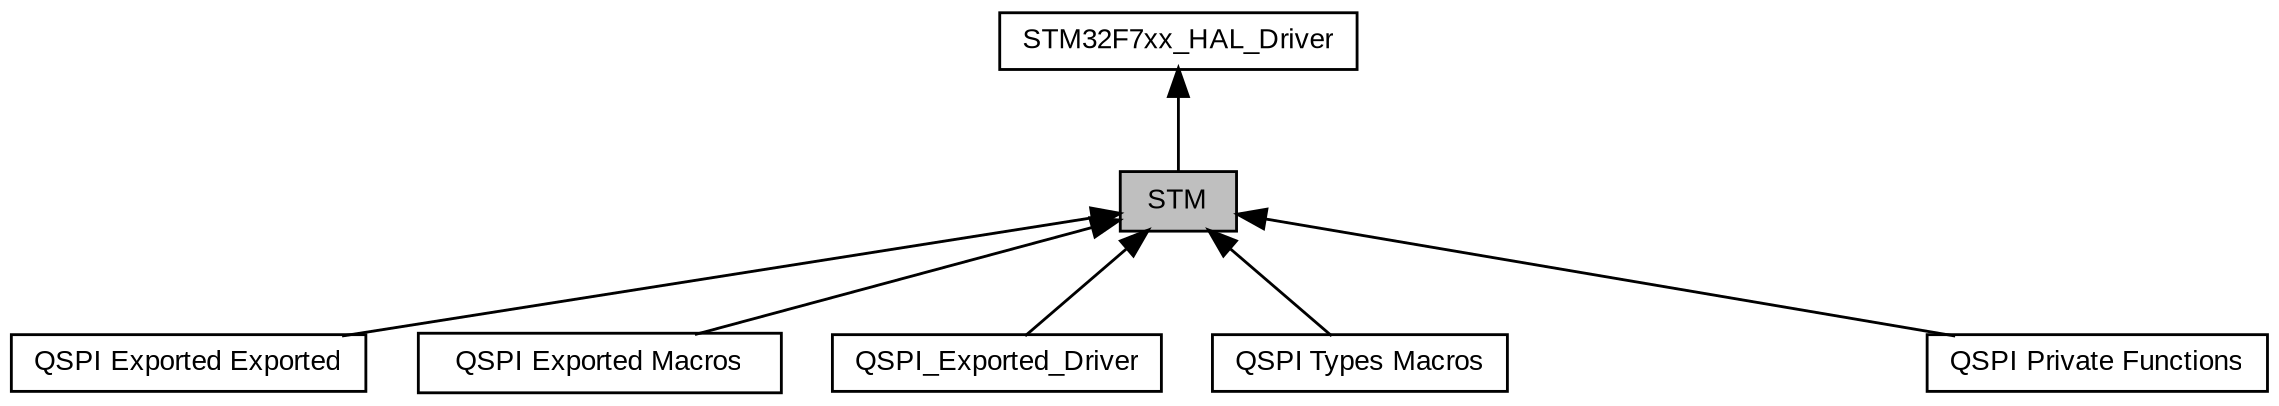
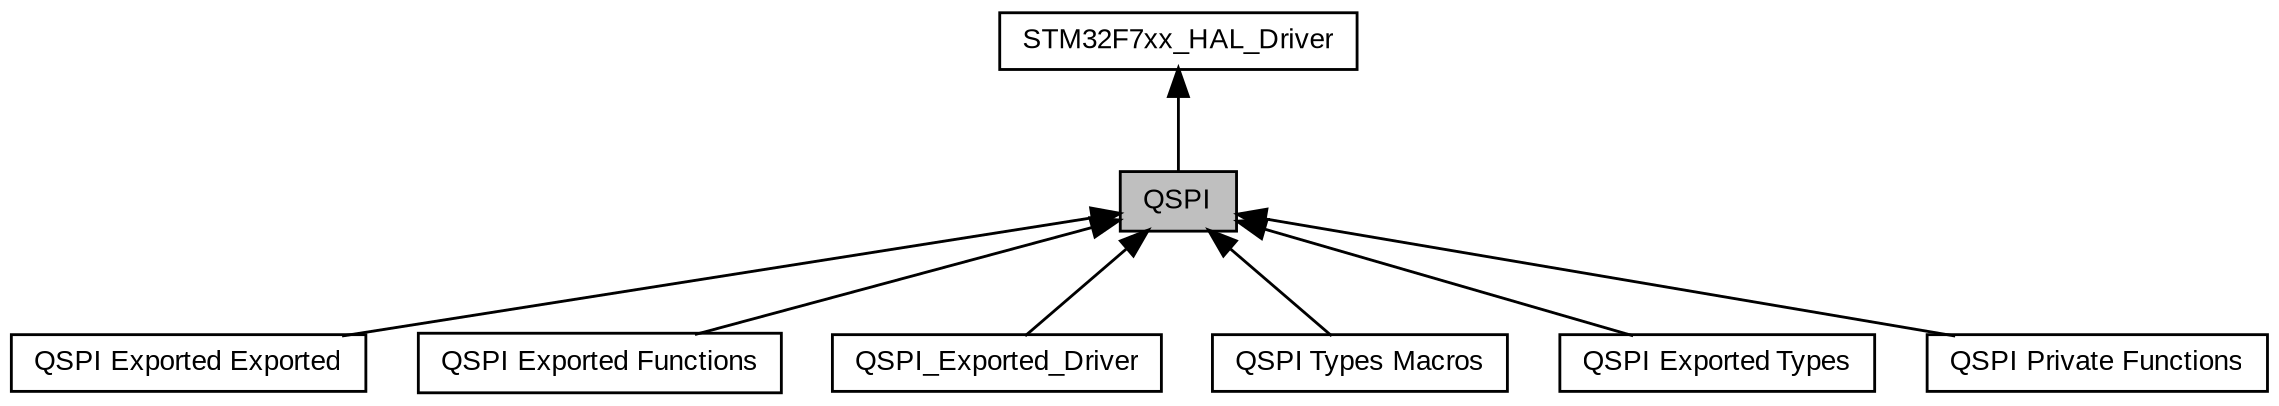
(1178, 201) -> (1178, 201)
(600, 363) -> (600, 363)
none -> (1717, 363)
